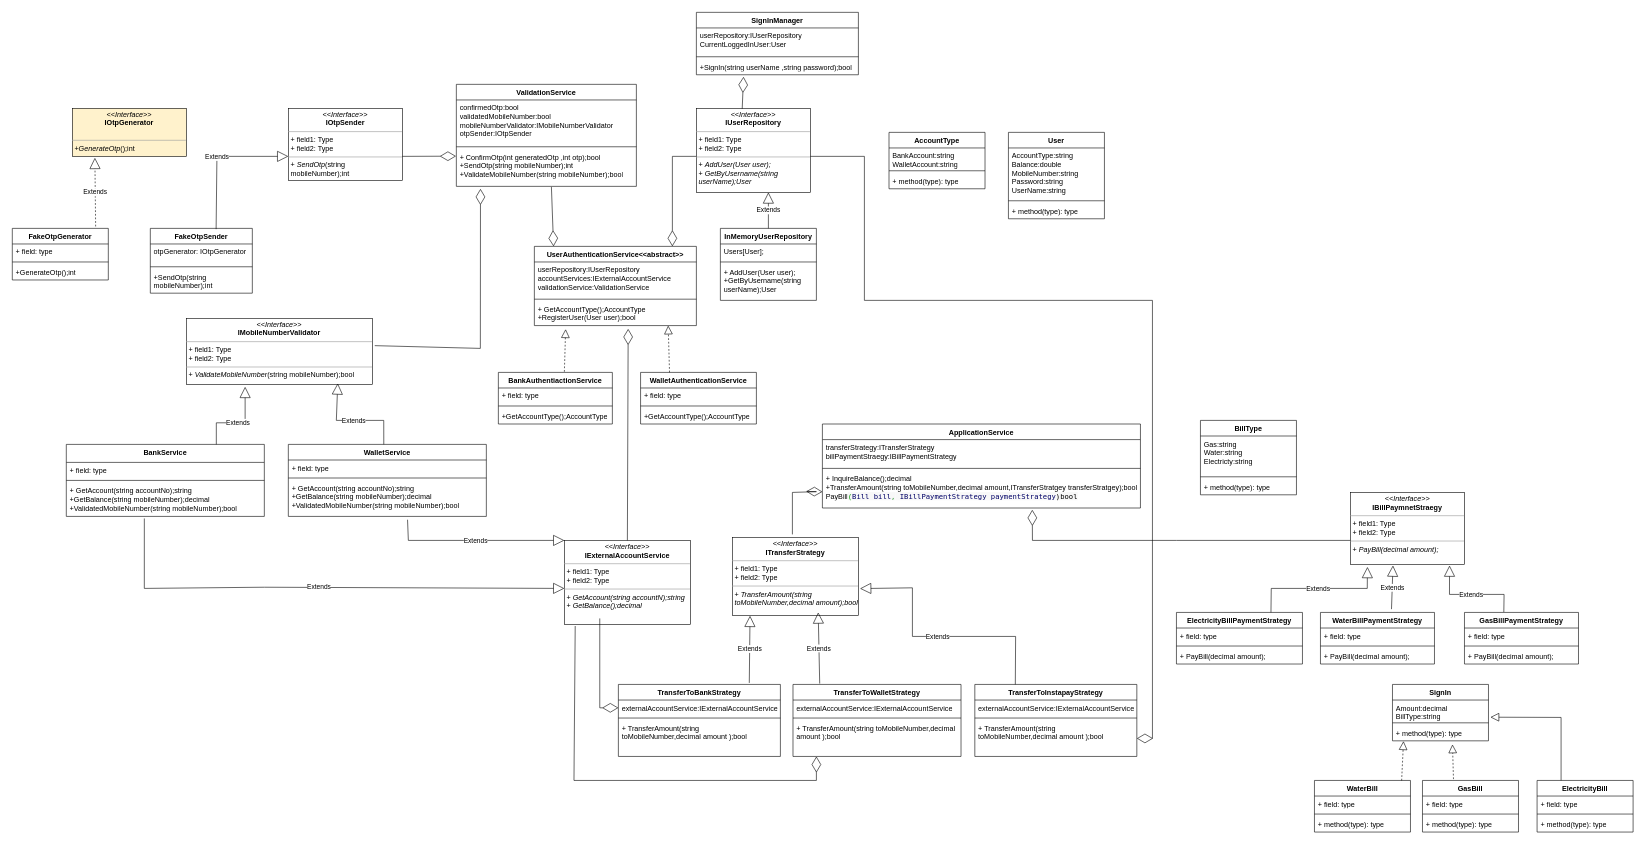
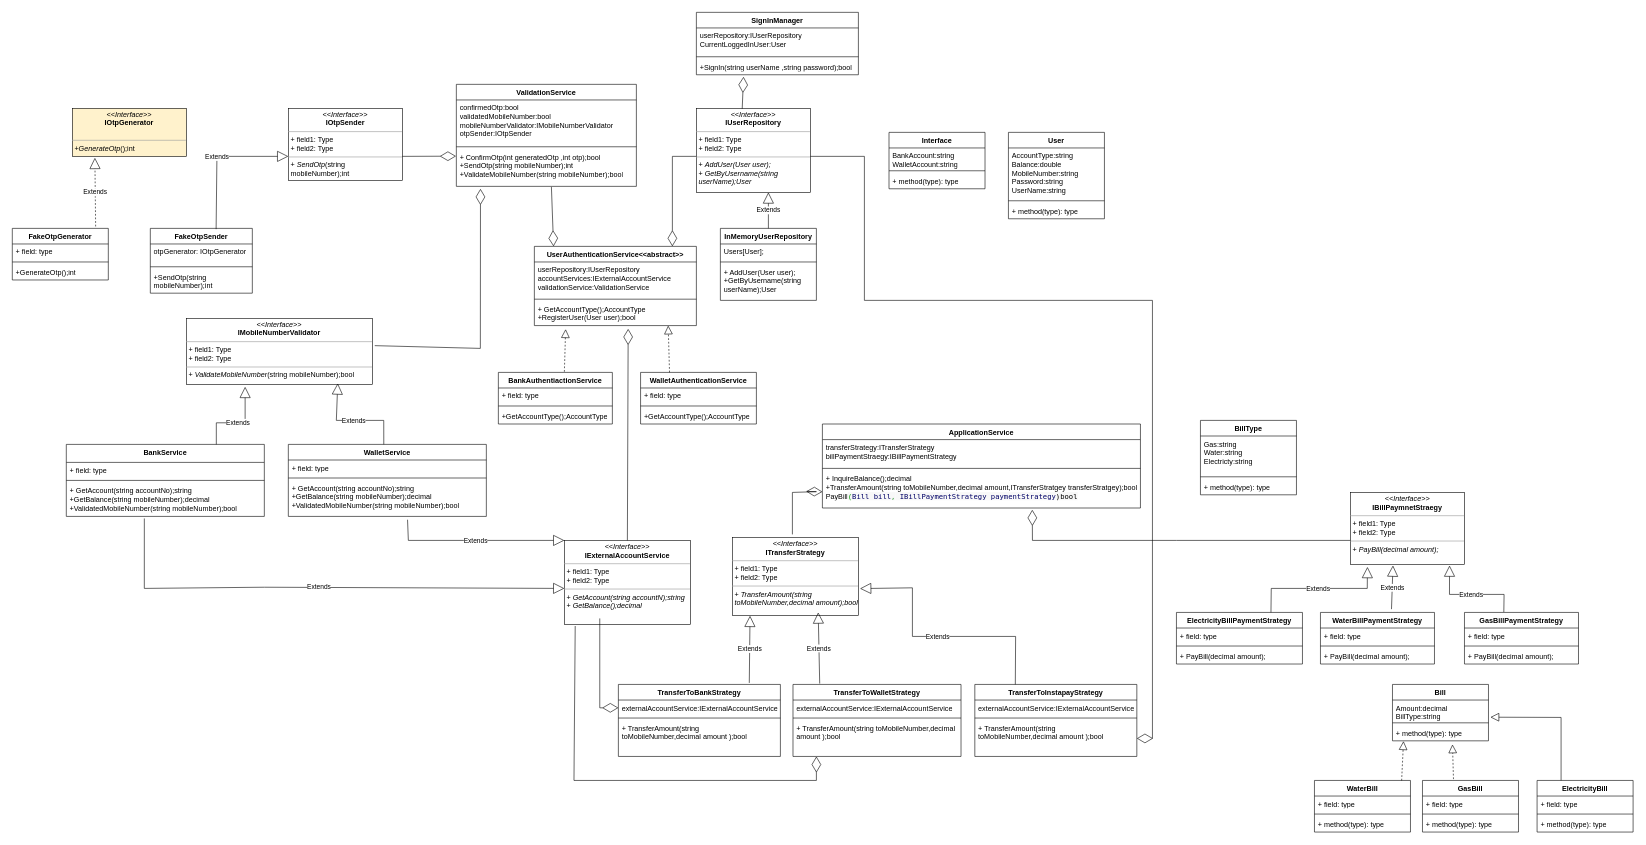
(937, 141) -> (937, 141)
(1440, 693) -> (1440, 693)
